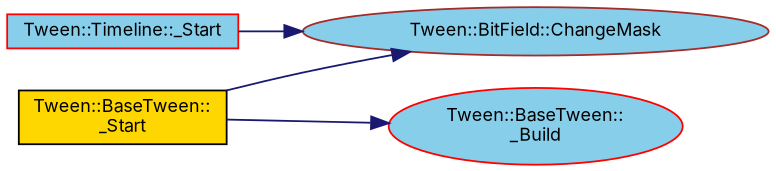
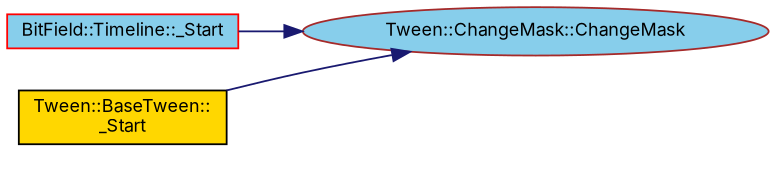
(123, 31) -> (123, 31)
(536, 31) -> (536, 31)
(536, 126) -> none
